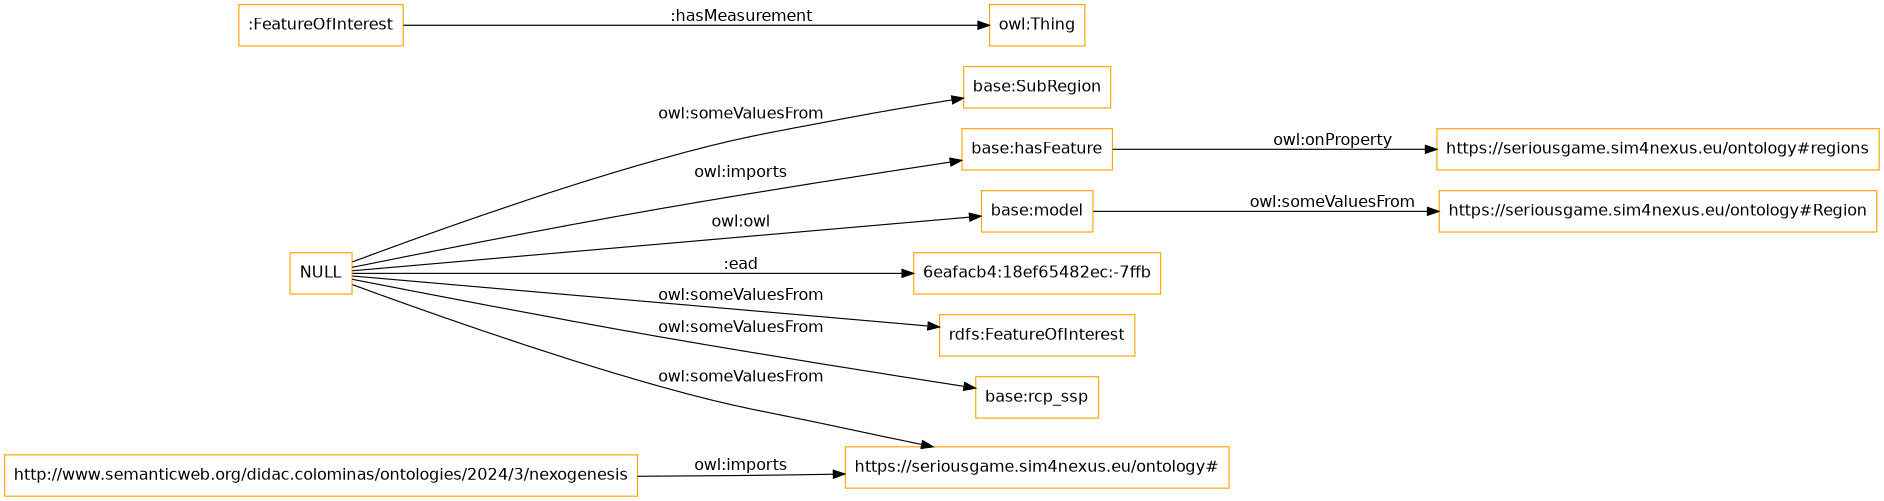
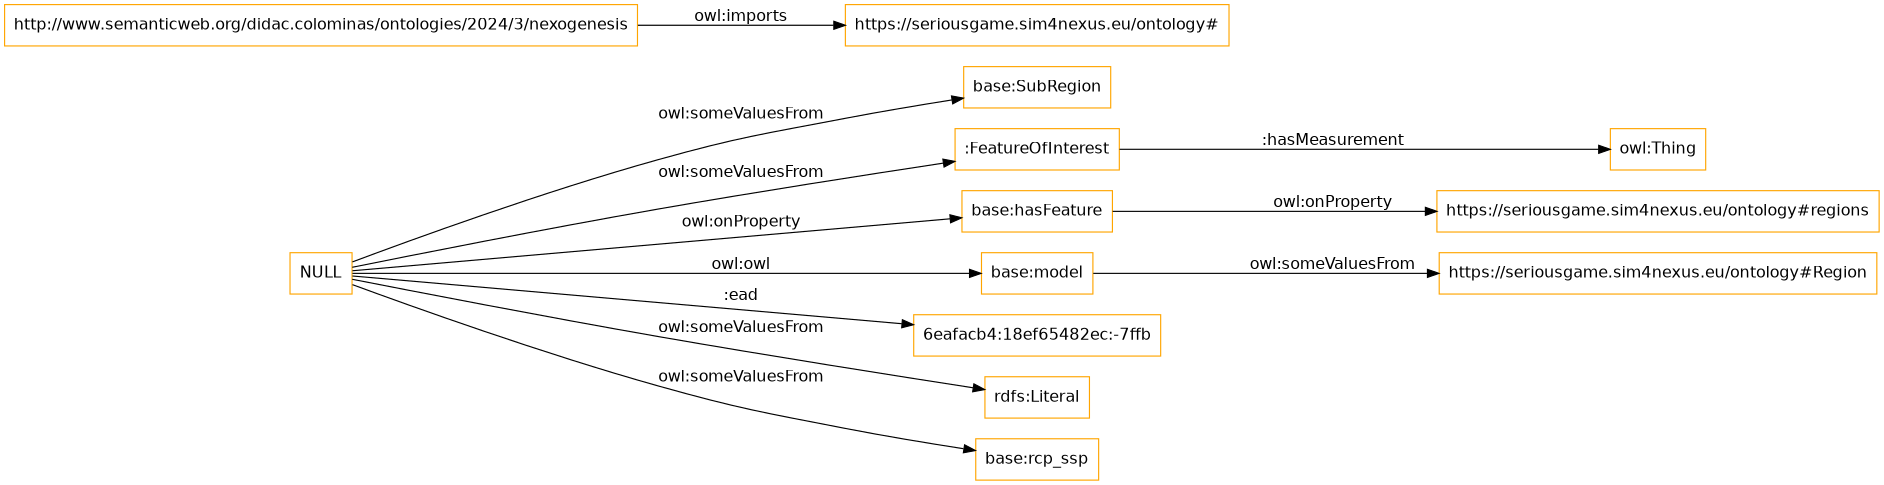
(741, 173) -> (741, 222)
(1037, 335) -> (1037, 397)
(633, 379) -> (647, 211)
